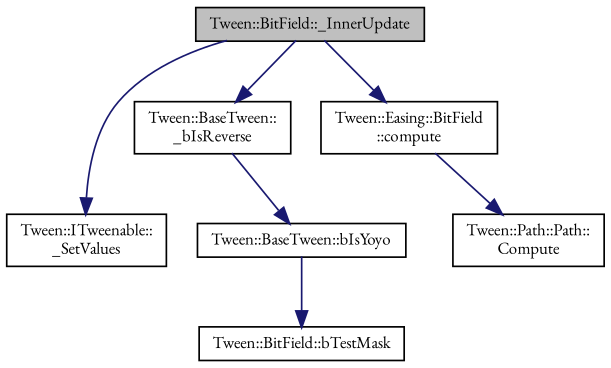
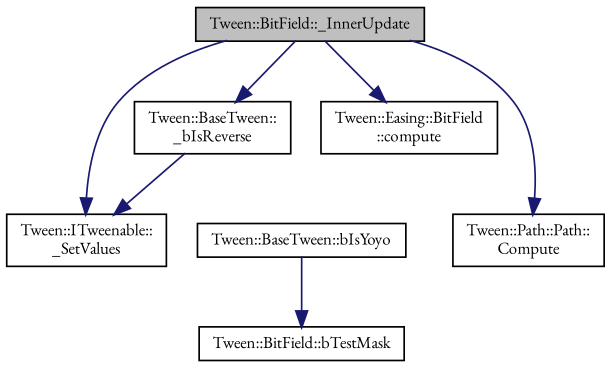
(463, 178) -> (506, 94)
(255, 182) -> (156, 178)
